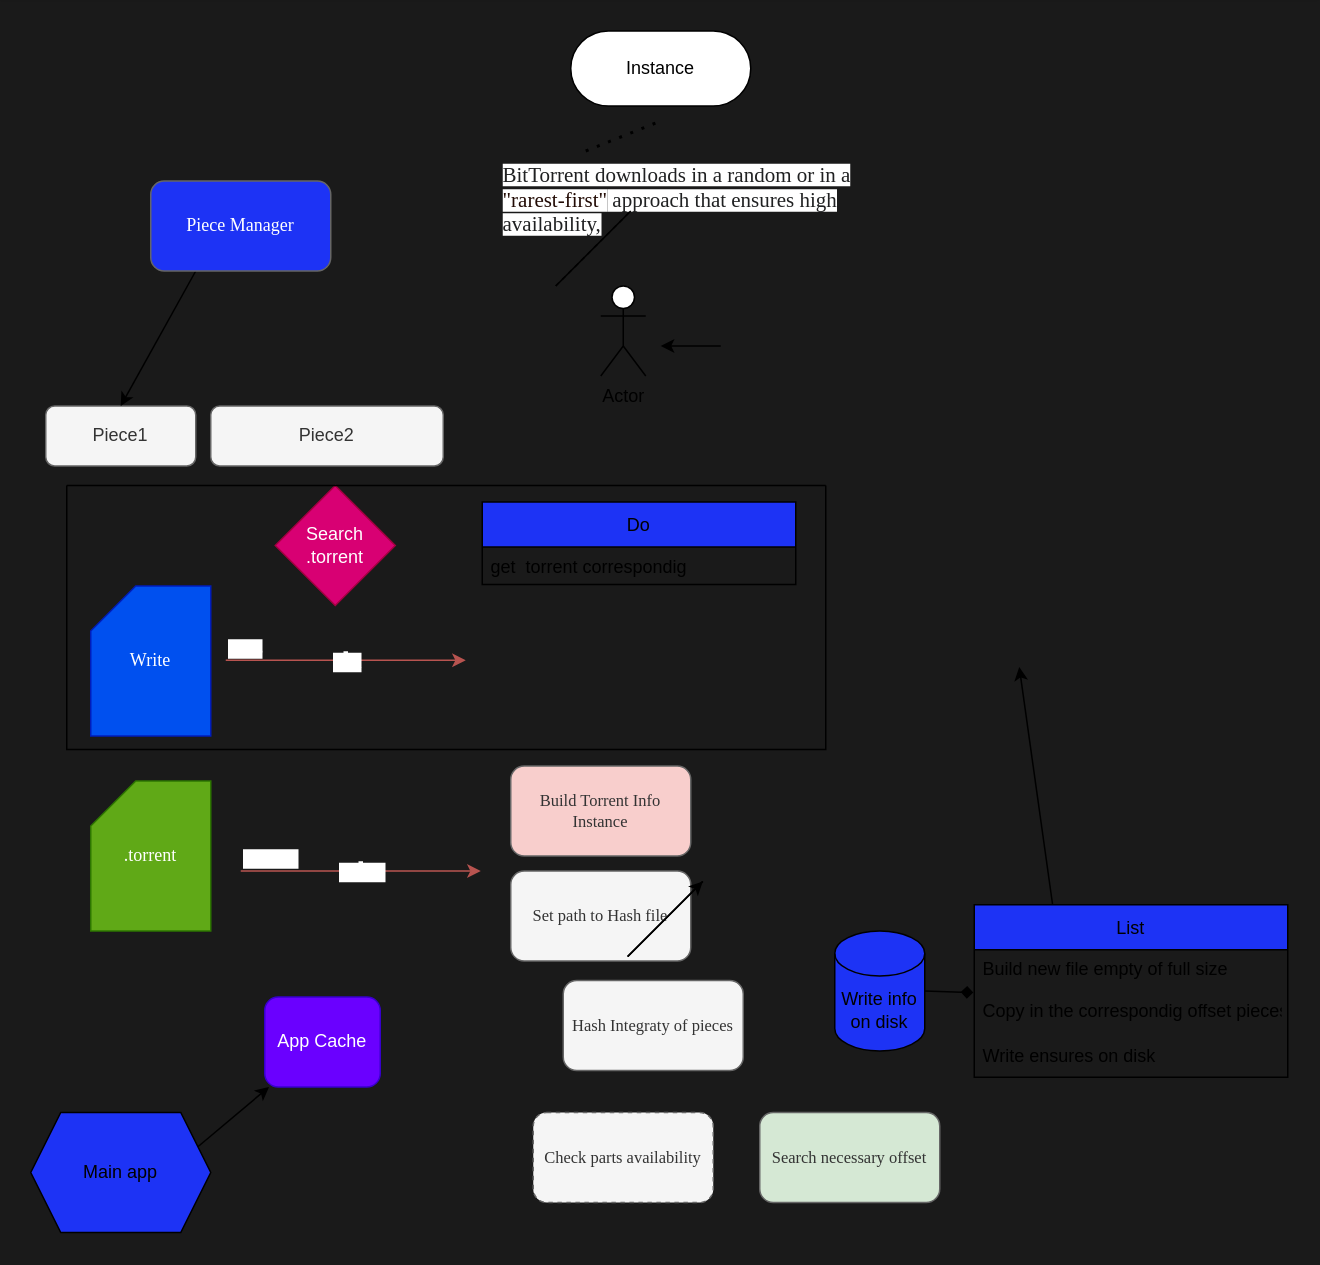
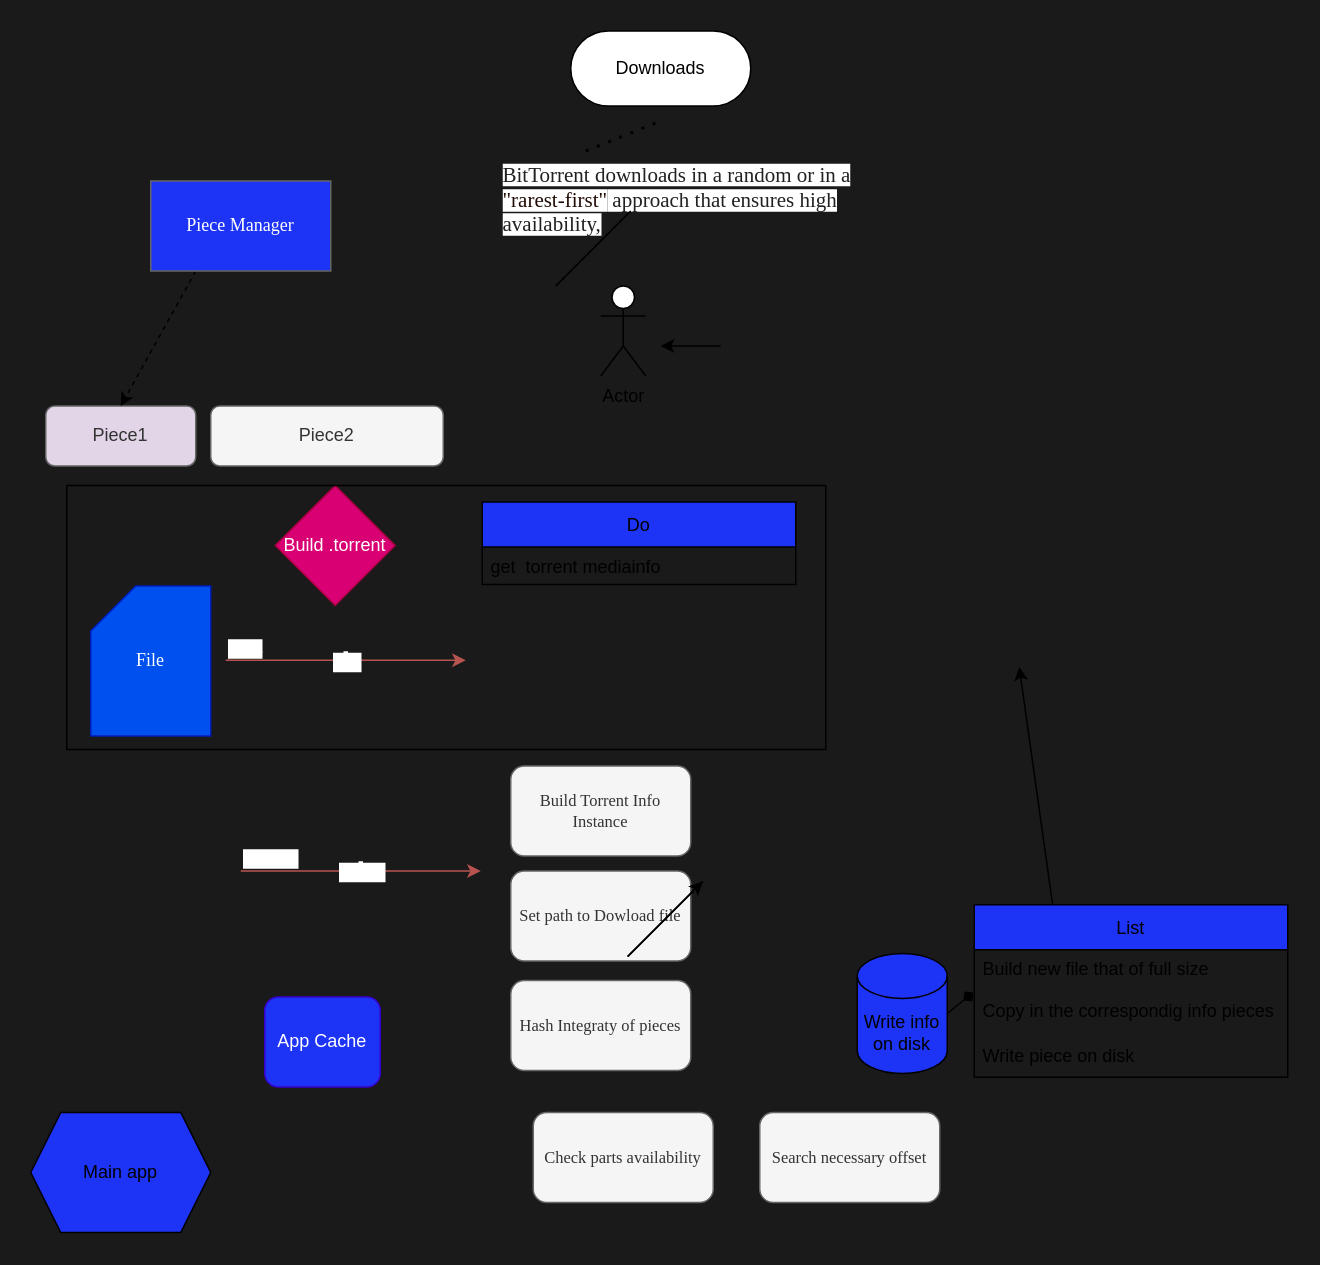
(661, 68) -> (661, 68)
(241, 226) -> (241, 226)
(160, 335) -> (160, 335)
(121, 436) -> (121, 436)
(335, 545) -> (335, 545)
(609, 566) -> (592, 566)
(151, 661) -> (151, 661)
(601, 811) -> (601, 811)
(151, 856) -> none
(601, 916) -> (601, 916)
(1118, 969) -> (1113, 969)
(880, 991) -> (902, 1013)
(1155, 1010) -> (1143, 1010)
(653, 1025) -> (601, 1025)
(323, 1042) -> (323, 1042)
(1077, 1055) -> (1064, 1055)
(229, 1120) -> none
(623, 1157) -> (623, 1157)
(850, 1157) -> (850, 1157)
